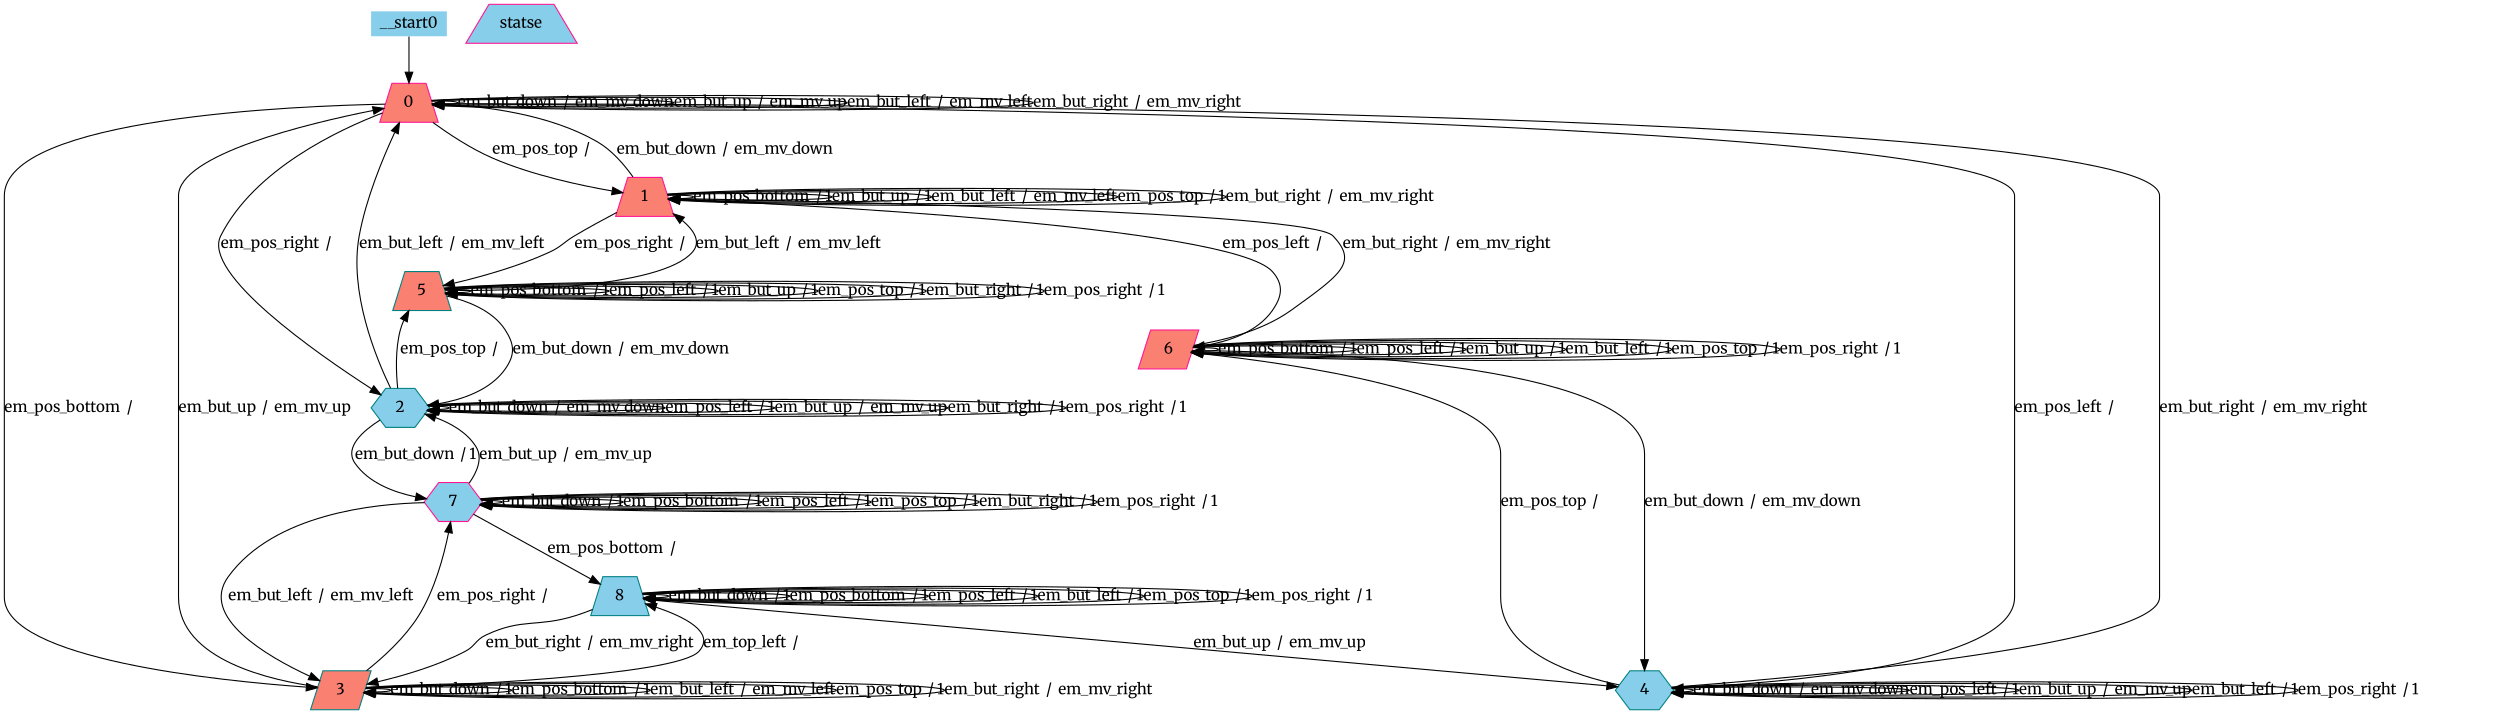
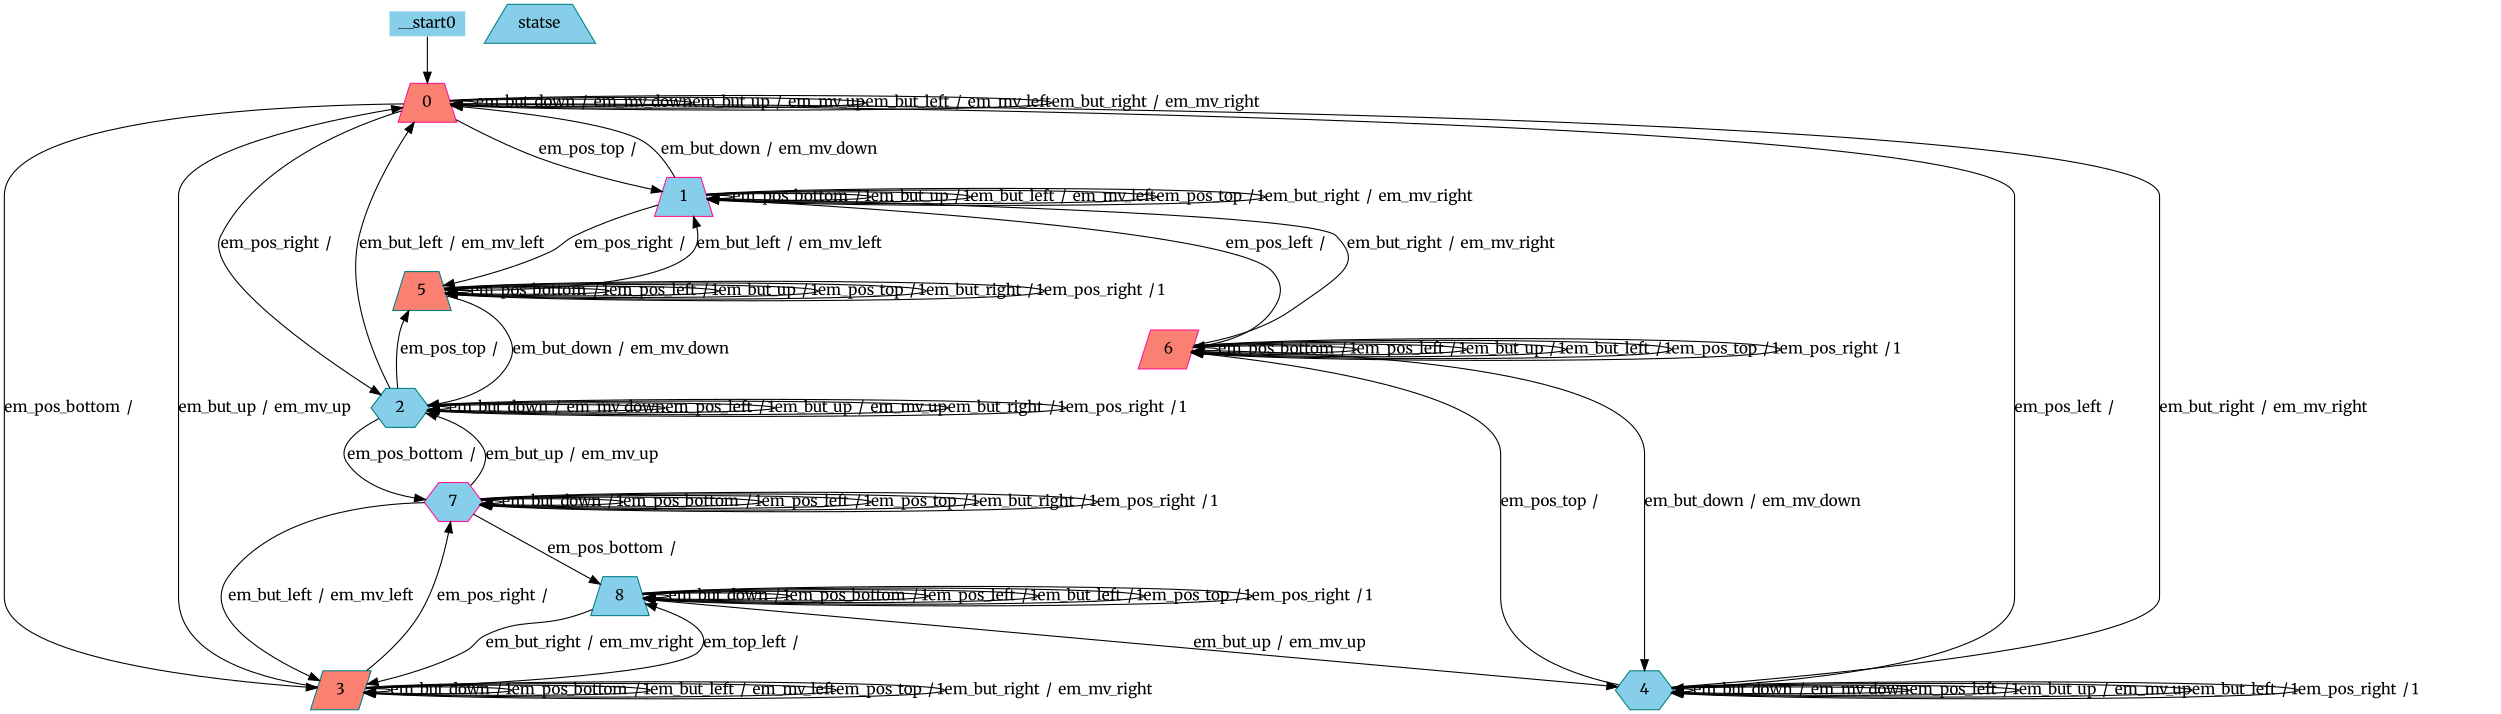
(521, 24) -> (540, 24)
(645, 197) -> (684, 197)
(415, 455) -> (415, 455)
